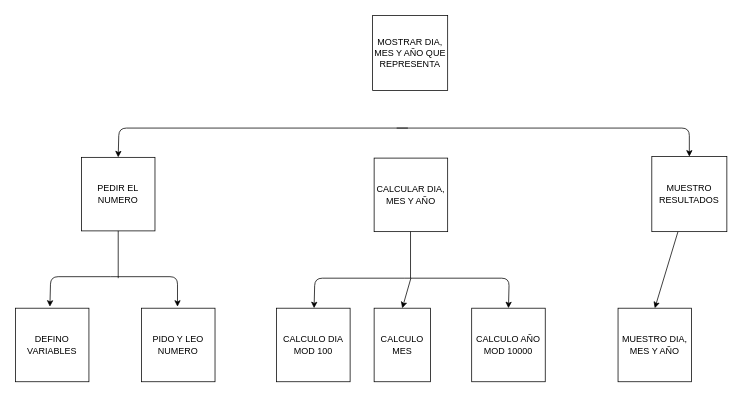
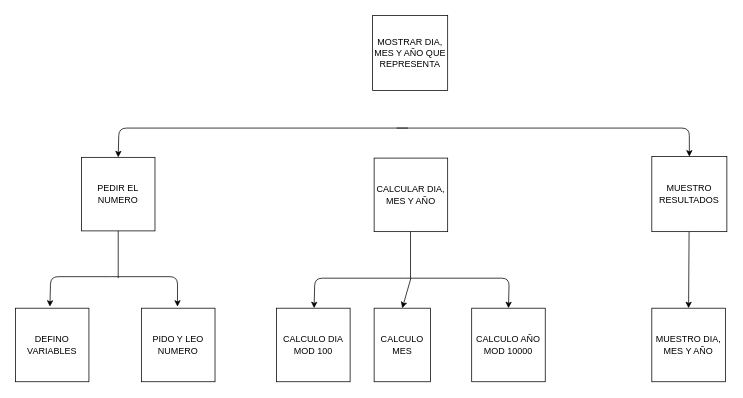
(654, 345) -> (688, 345)
